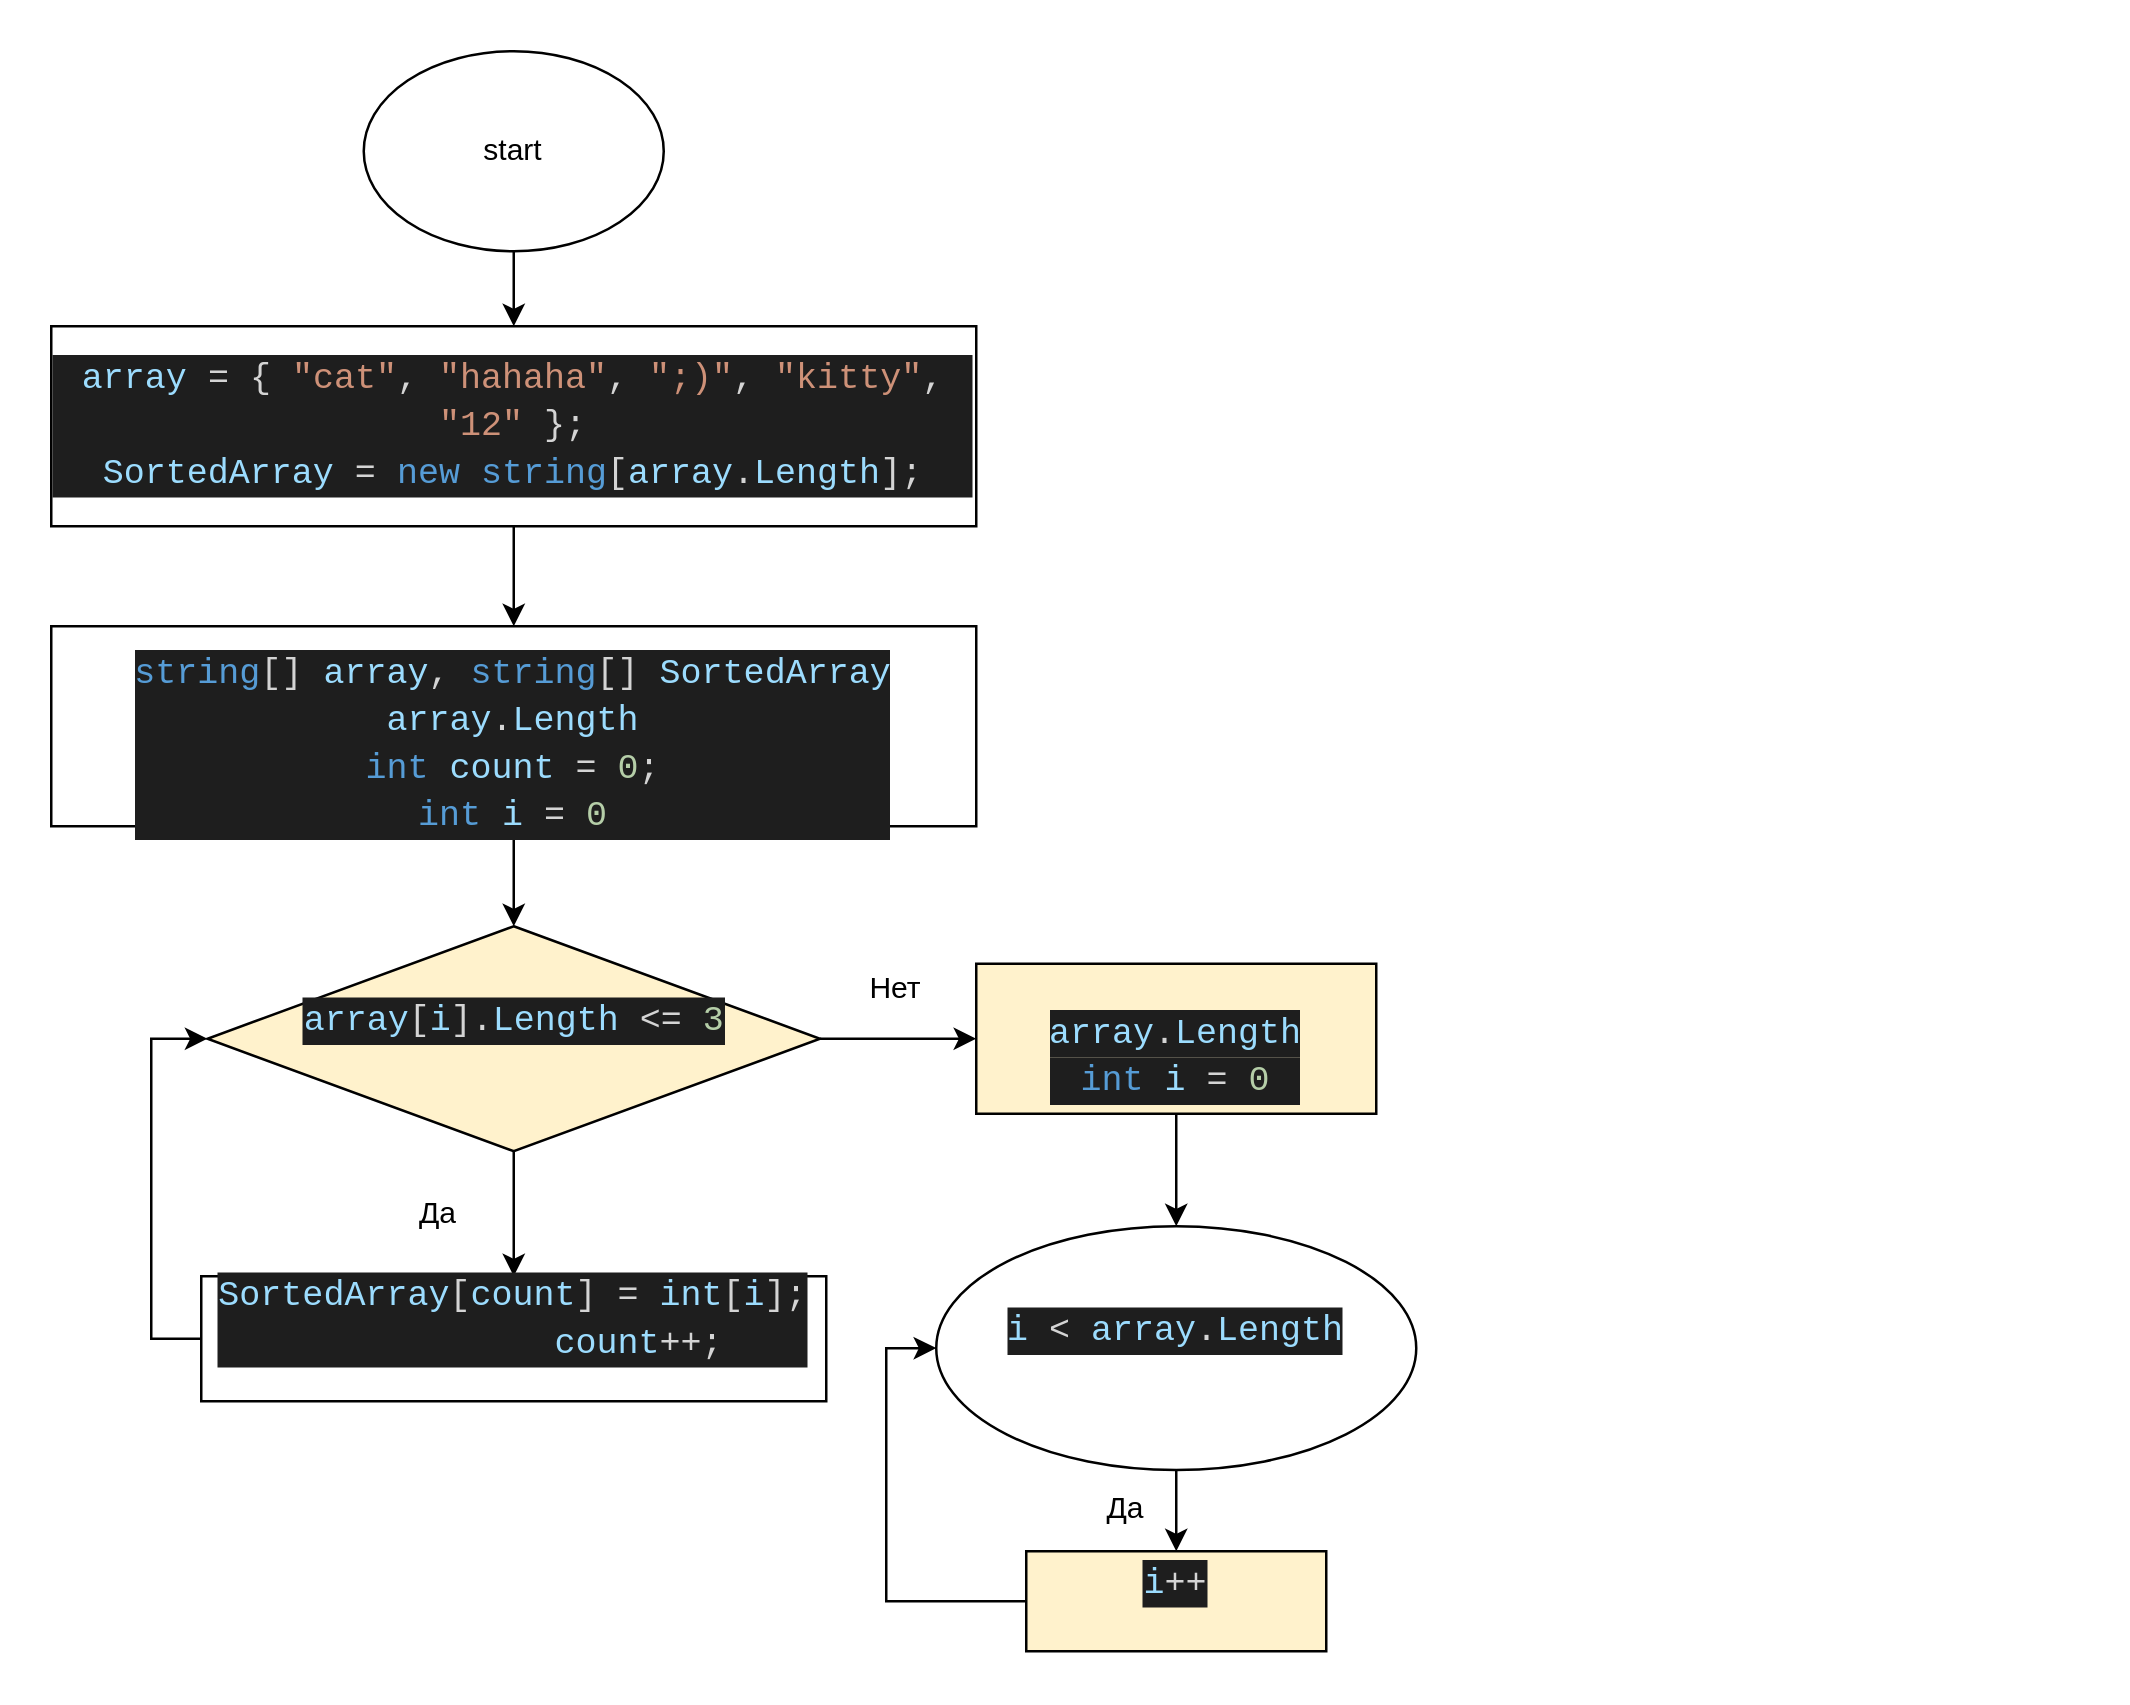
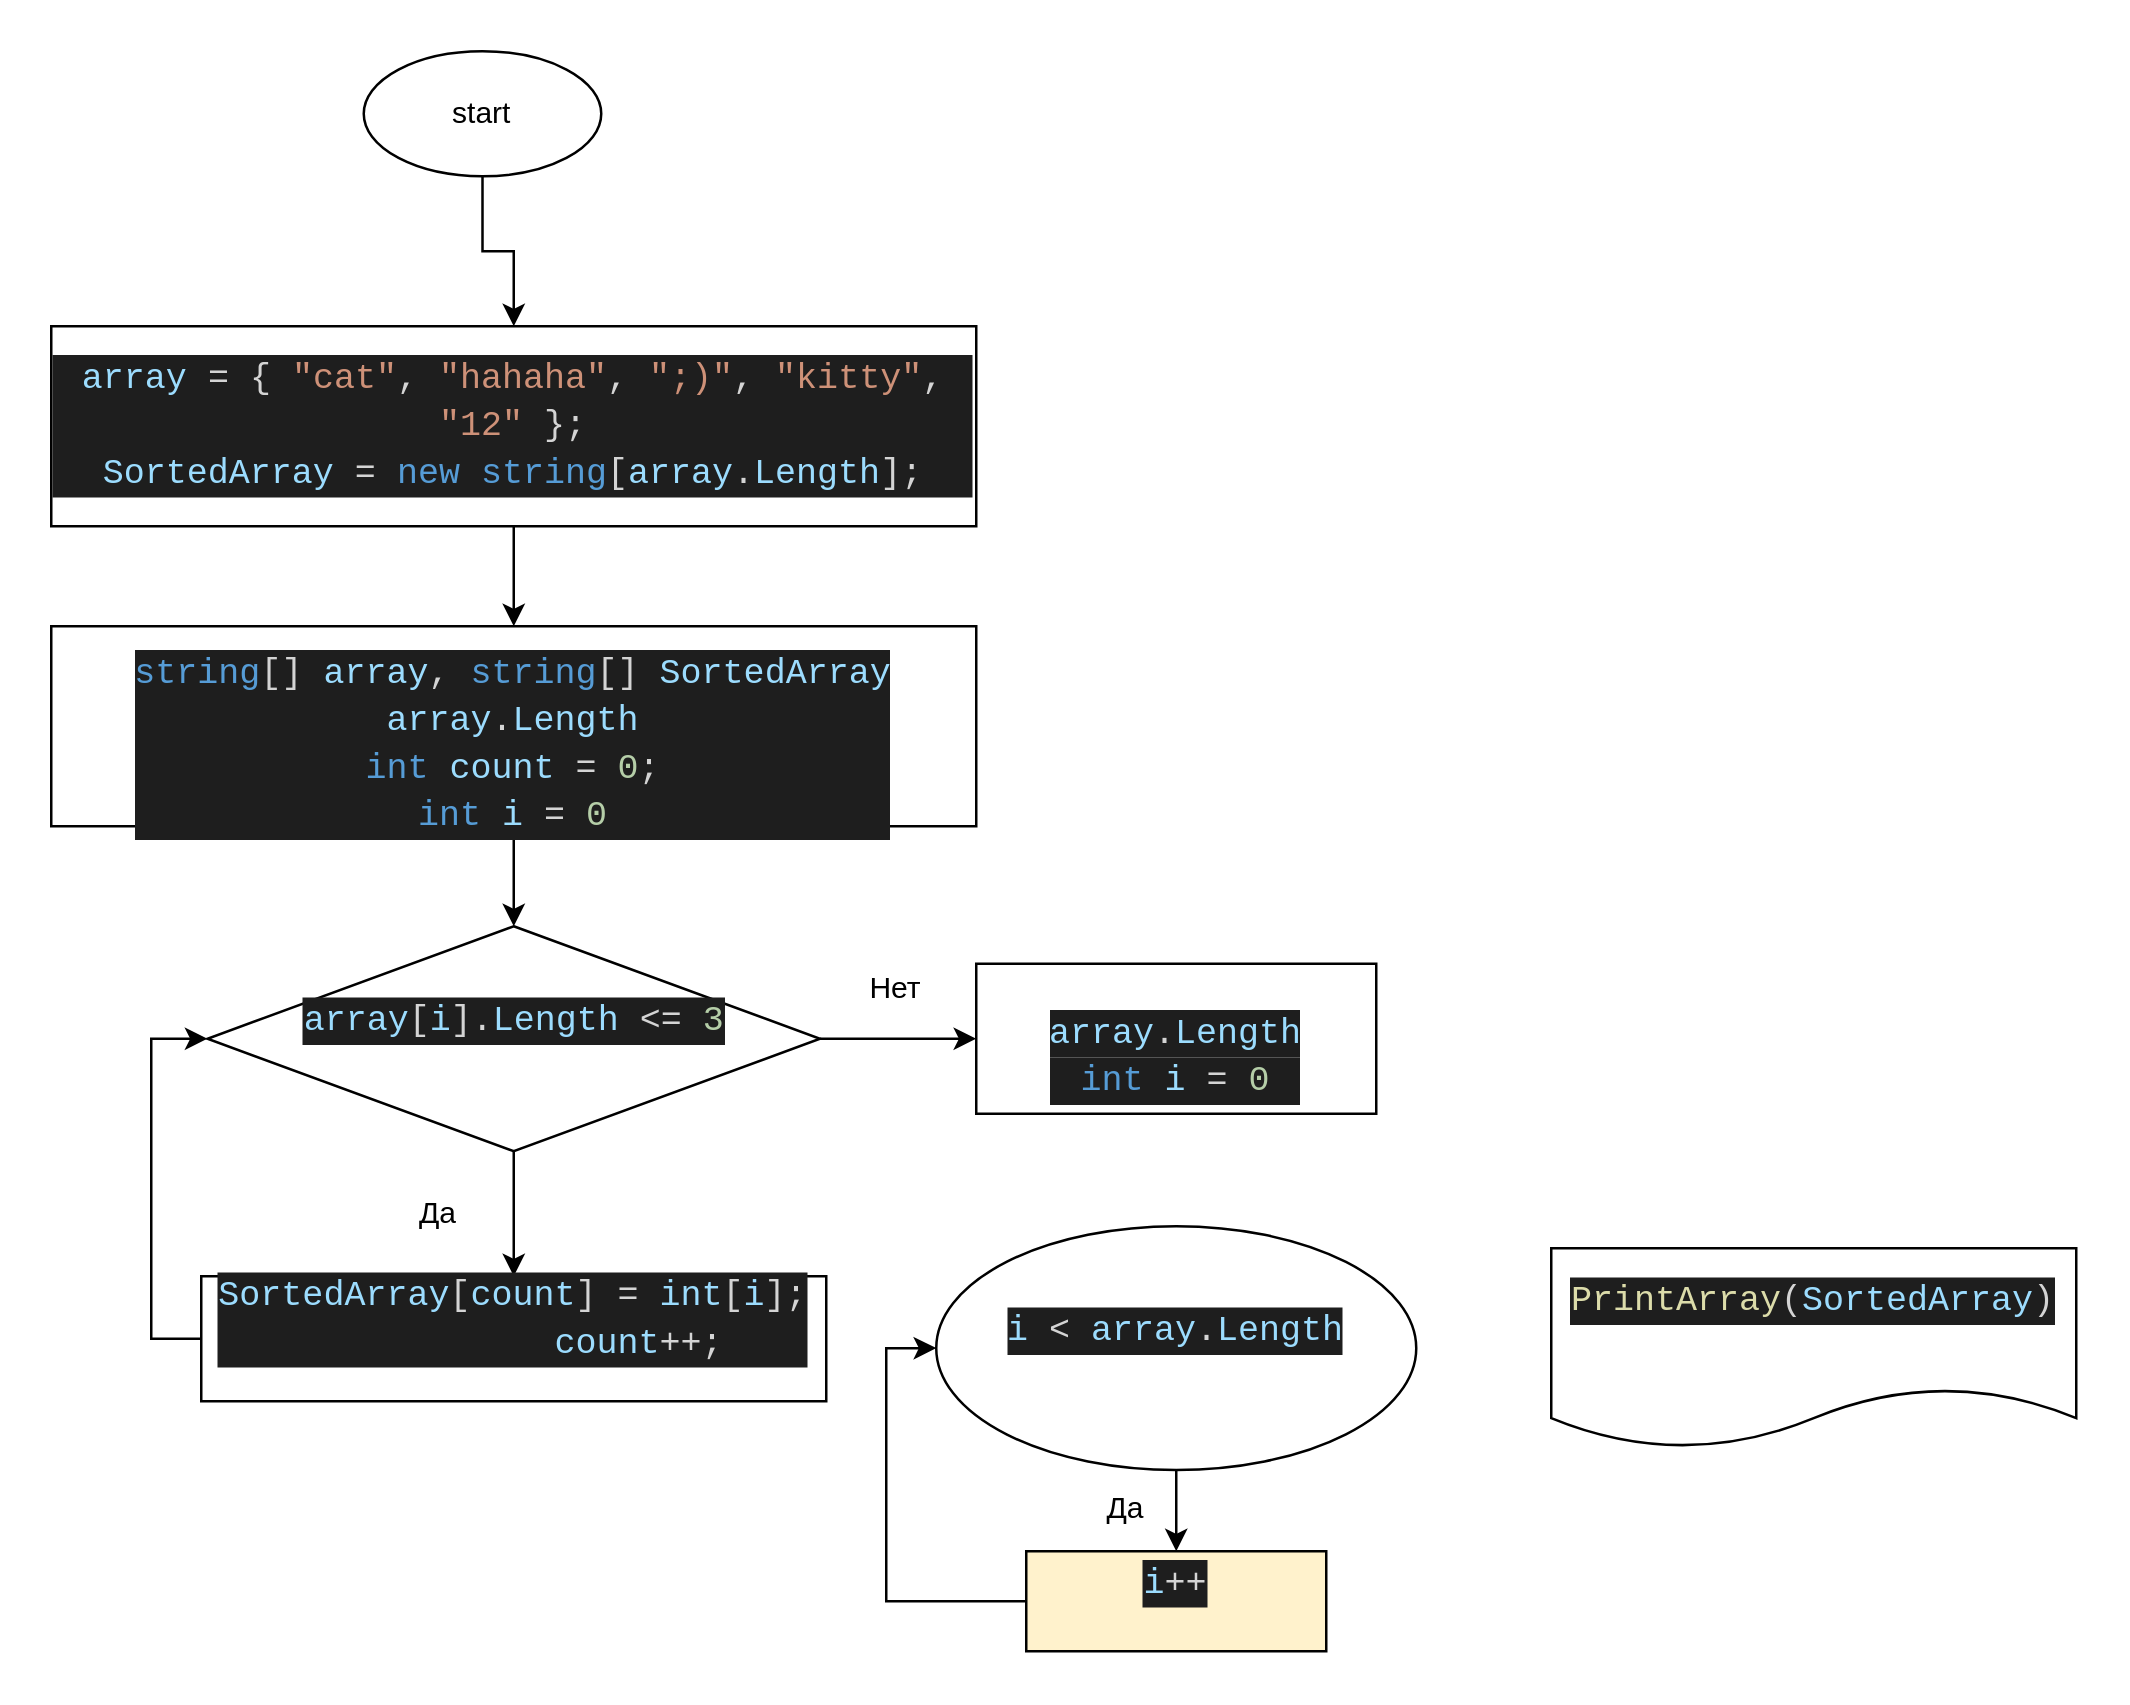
(514, 151) -> (483, 114)
(514, 1039) -> (514, 1039)
(1176, 1039) -> (1176, 1039)
(1176, 1162) -> none
none -> (1814, 1348)
